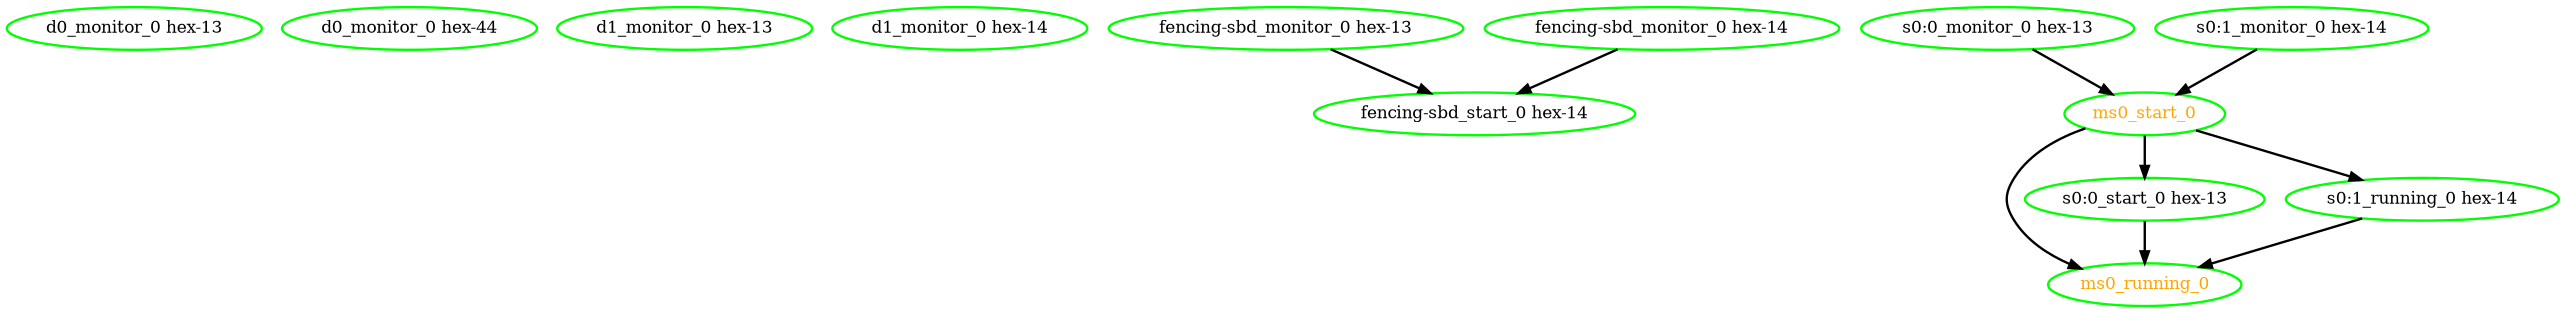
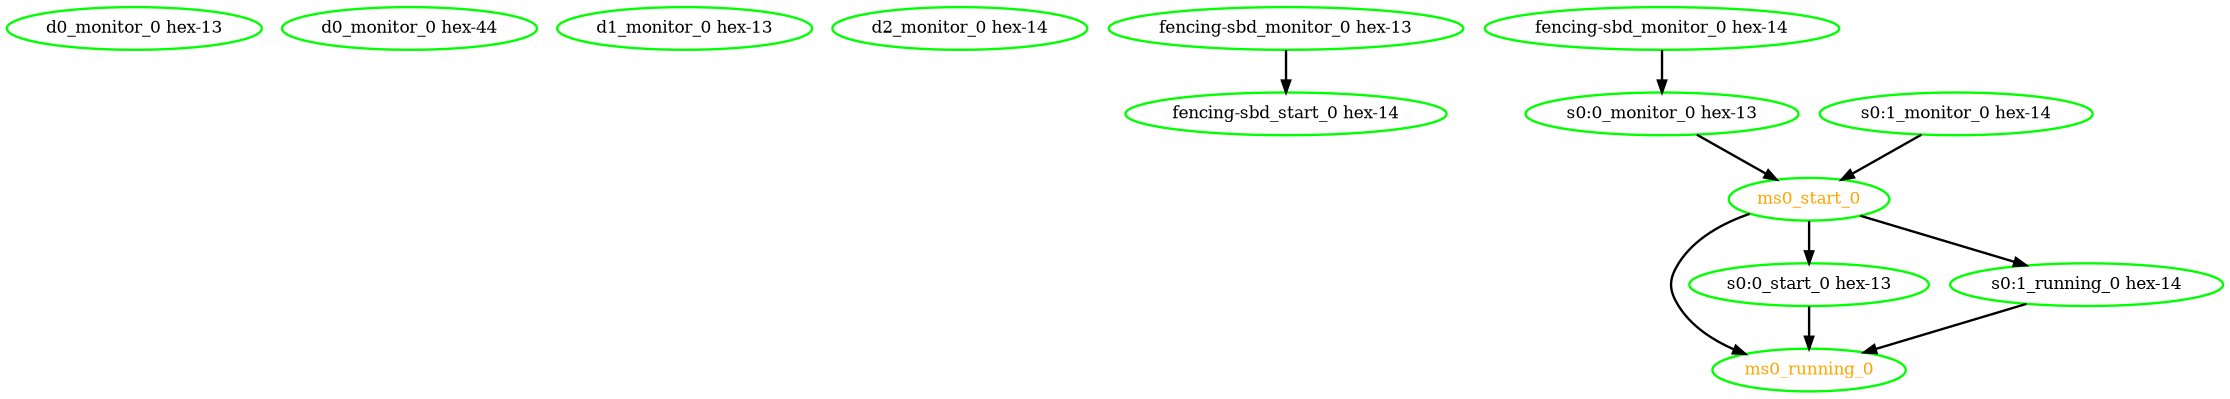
(960, 28) -> (960, 28)
(1573, 69) -> (1662, 65)
